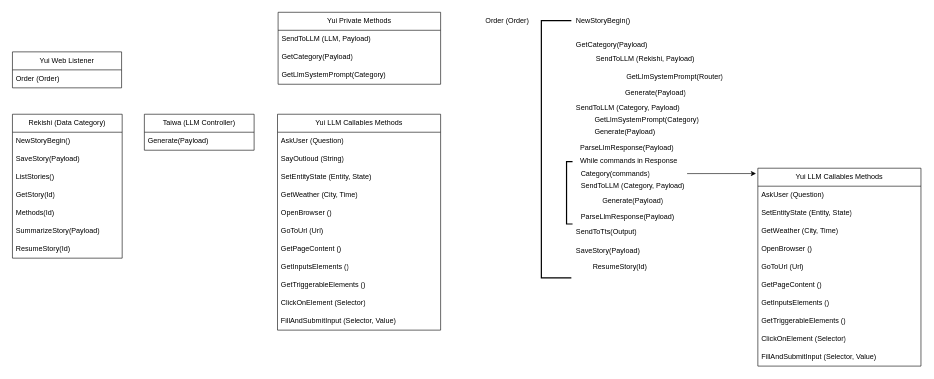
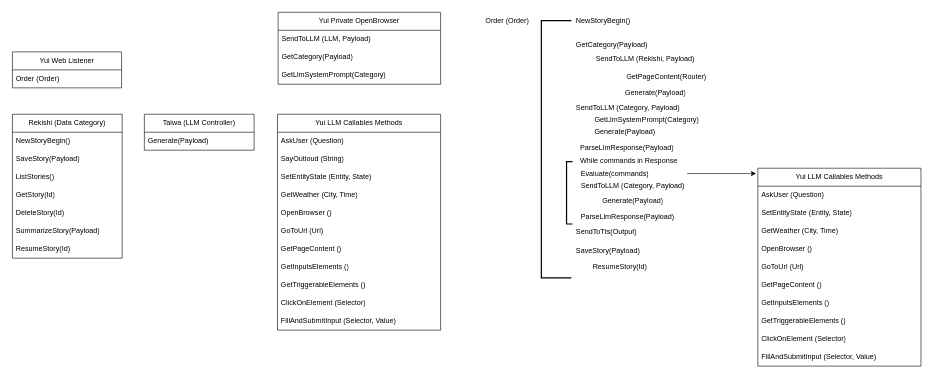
(359, 21) -> (359, 21)
(678, 77) -> (671, 77)
(617, 174) -> (616, 174)
(38, 213) -> (45, 213)
